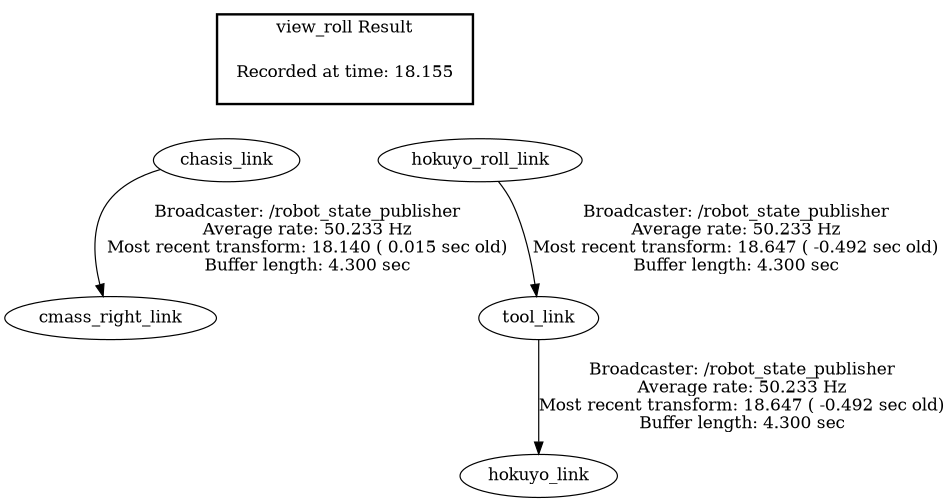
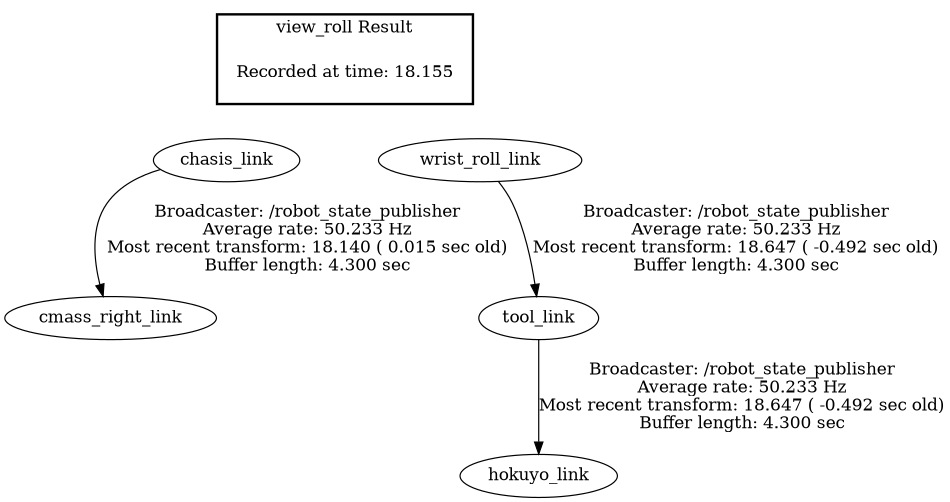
(480, 160) -> (480, 160)
